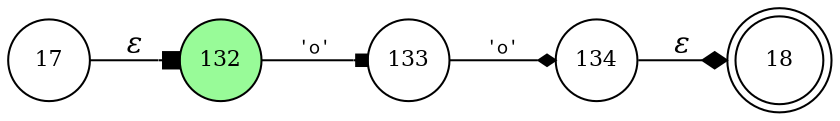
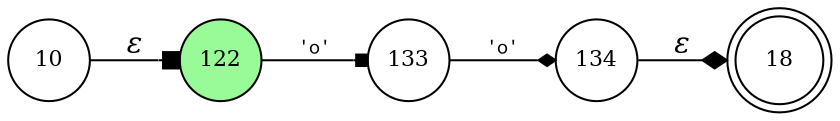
(49, 60) -> (49, 60)
(221, 60) -> (221, 60)
